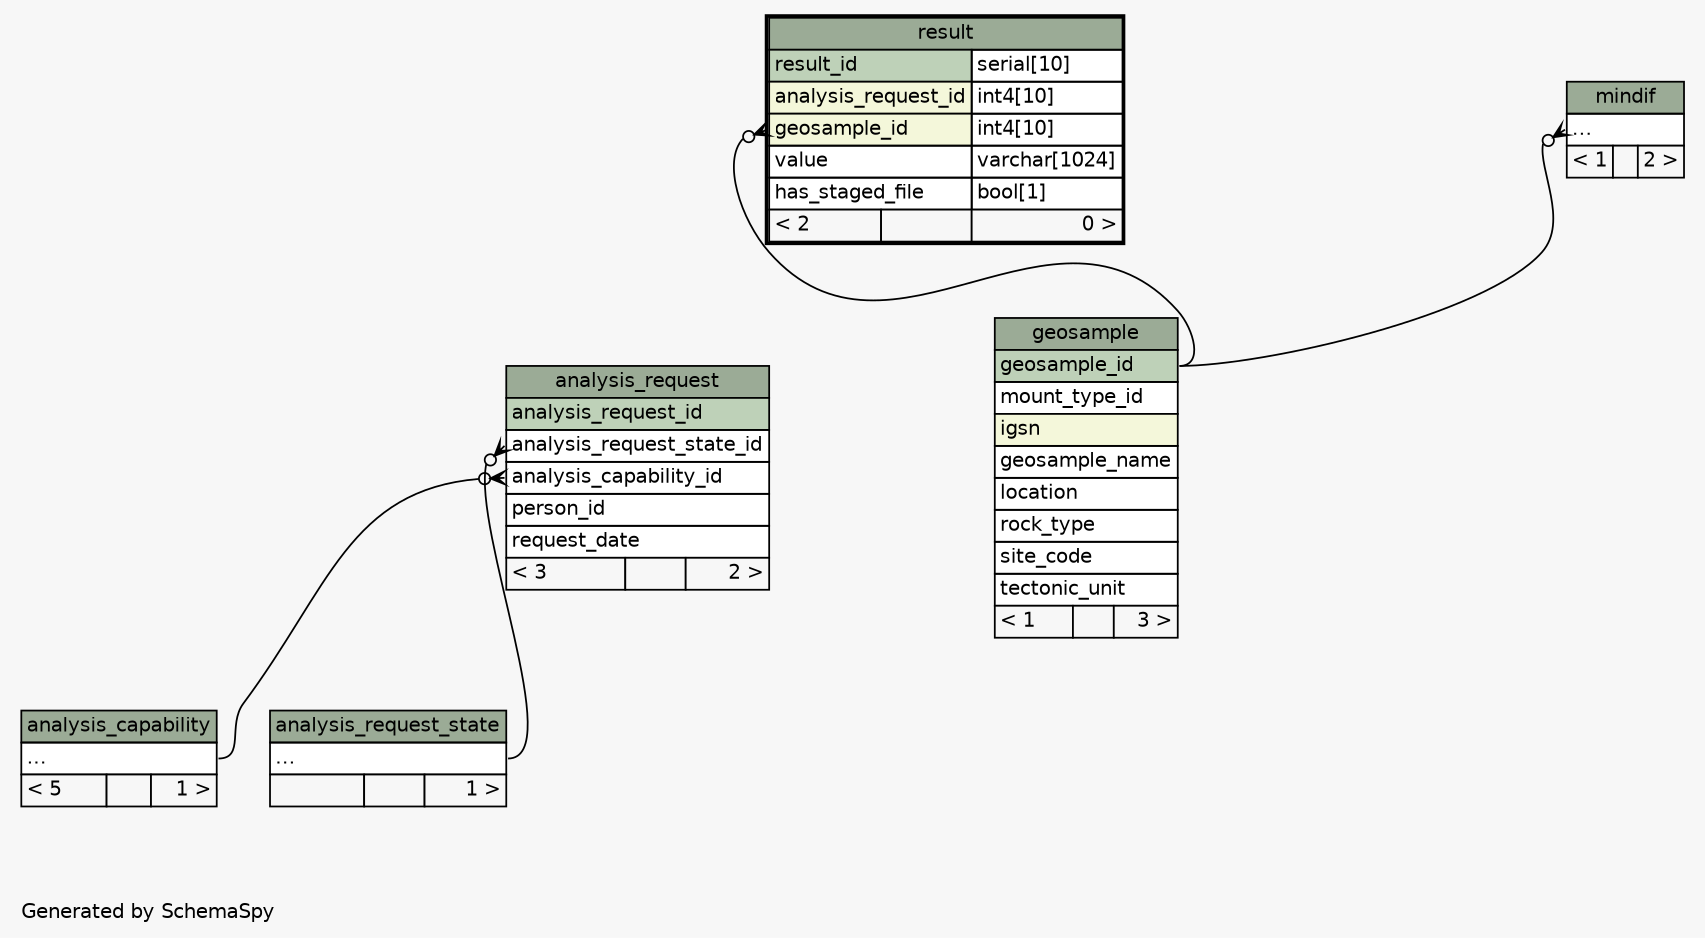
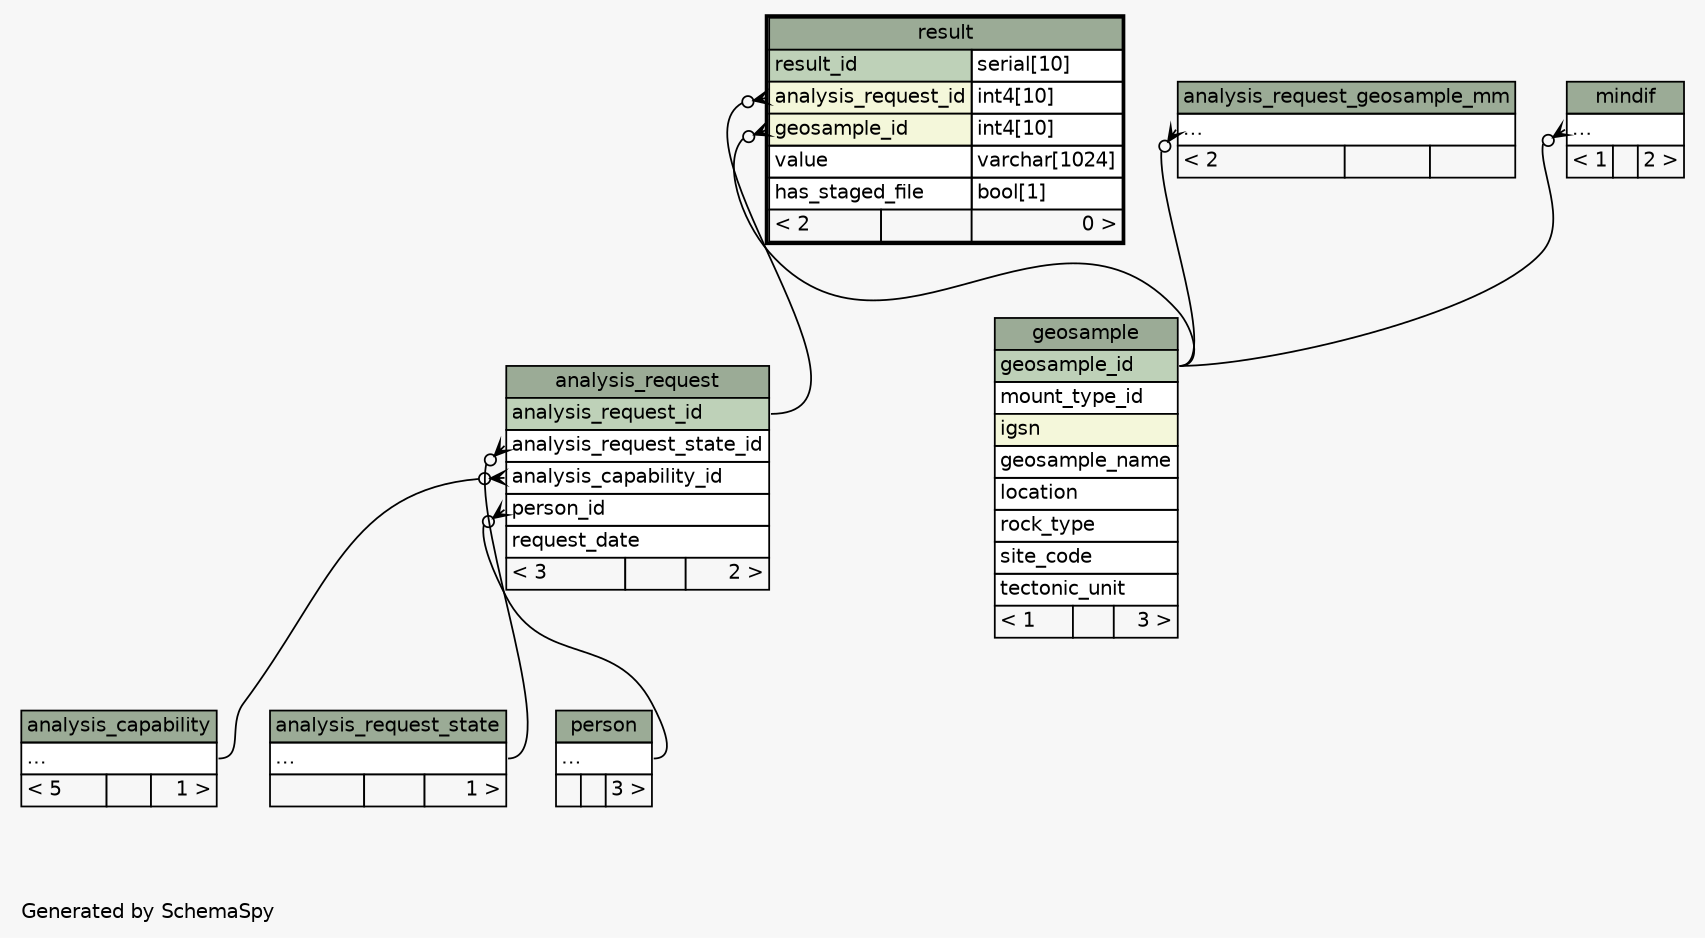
none -> (1347, 130)
none -> (778, 275)
none -> (604, 759)
